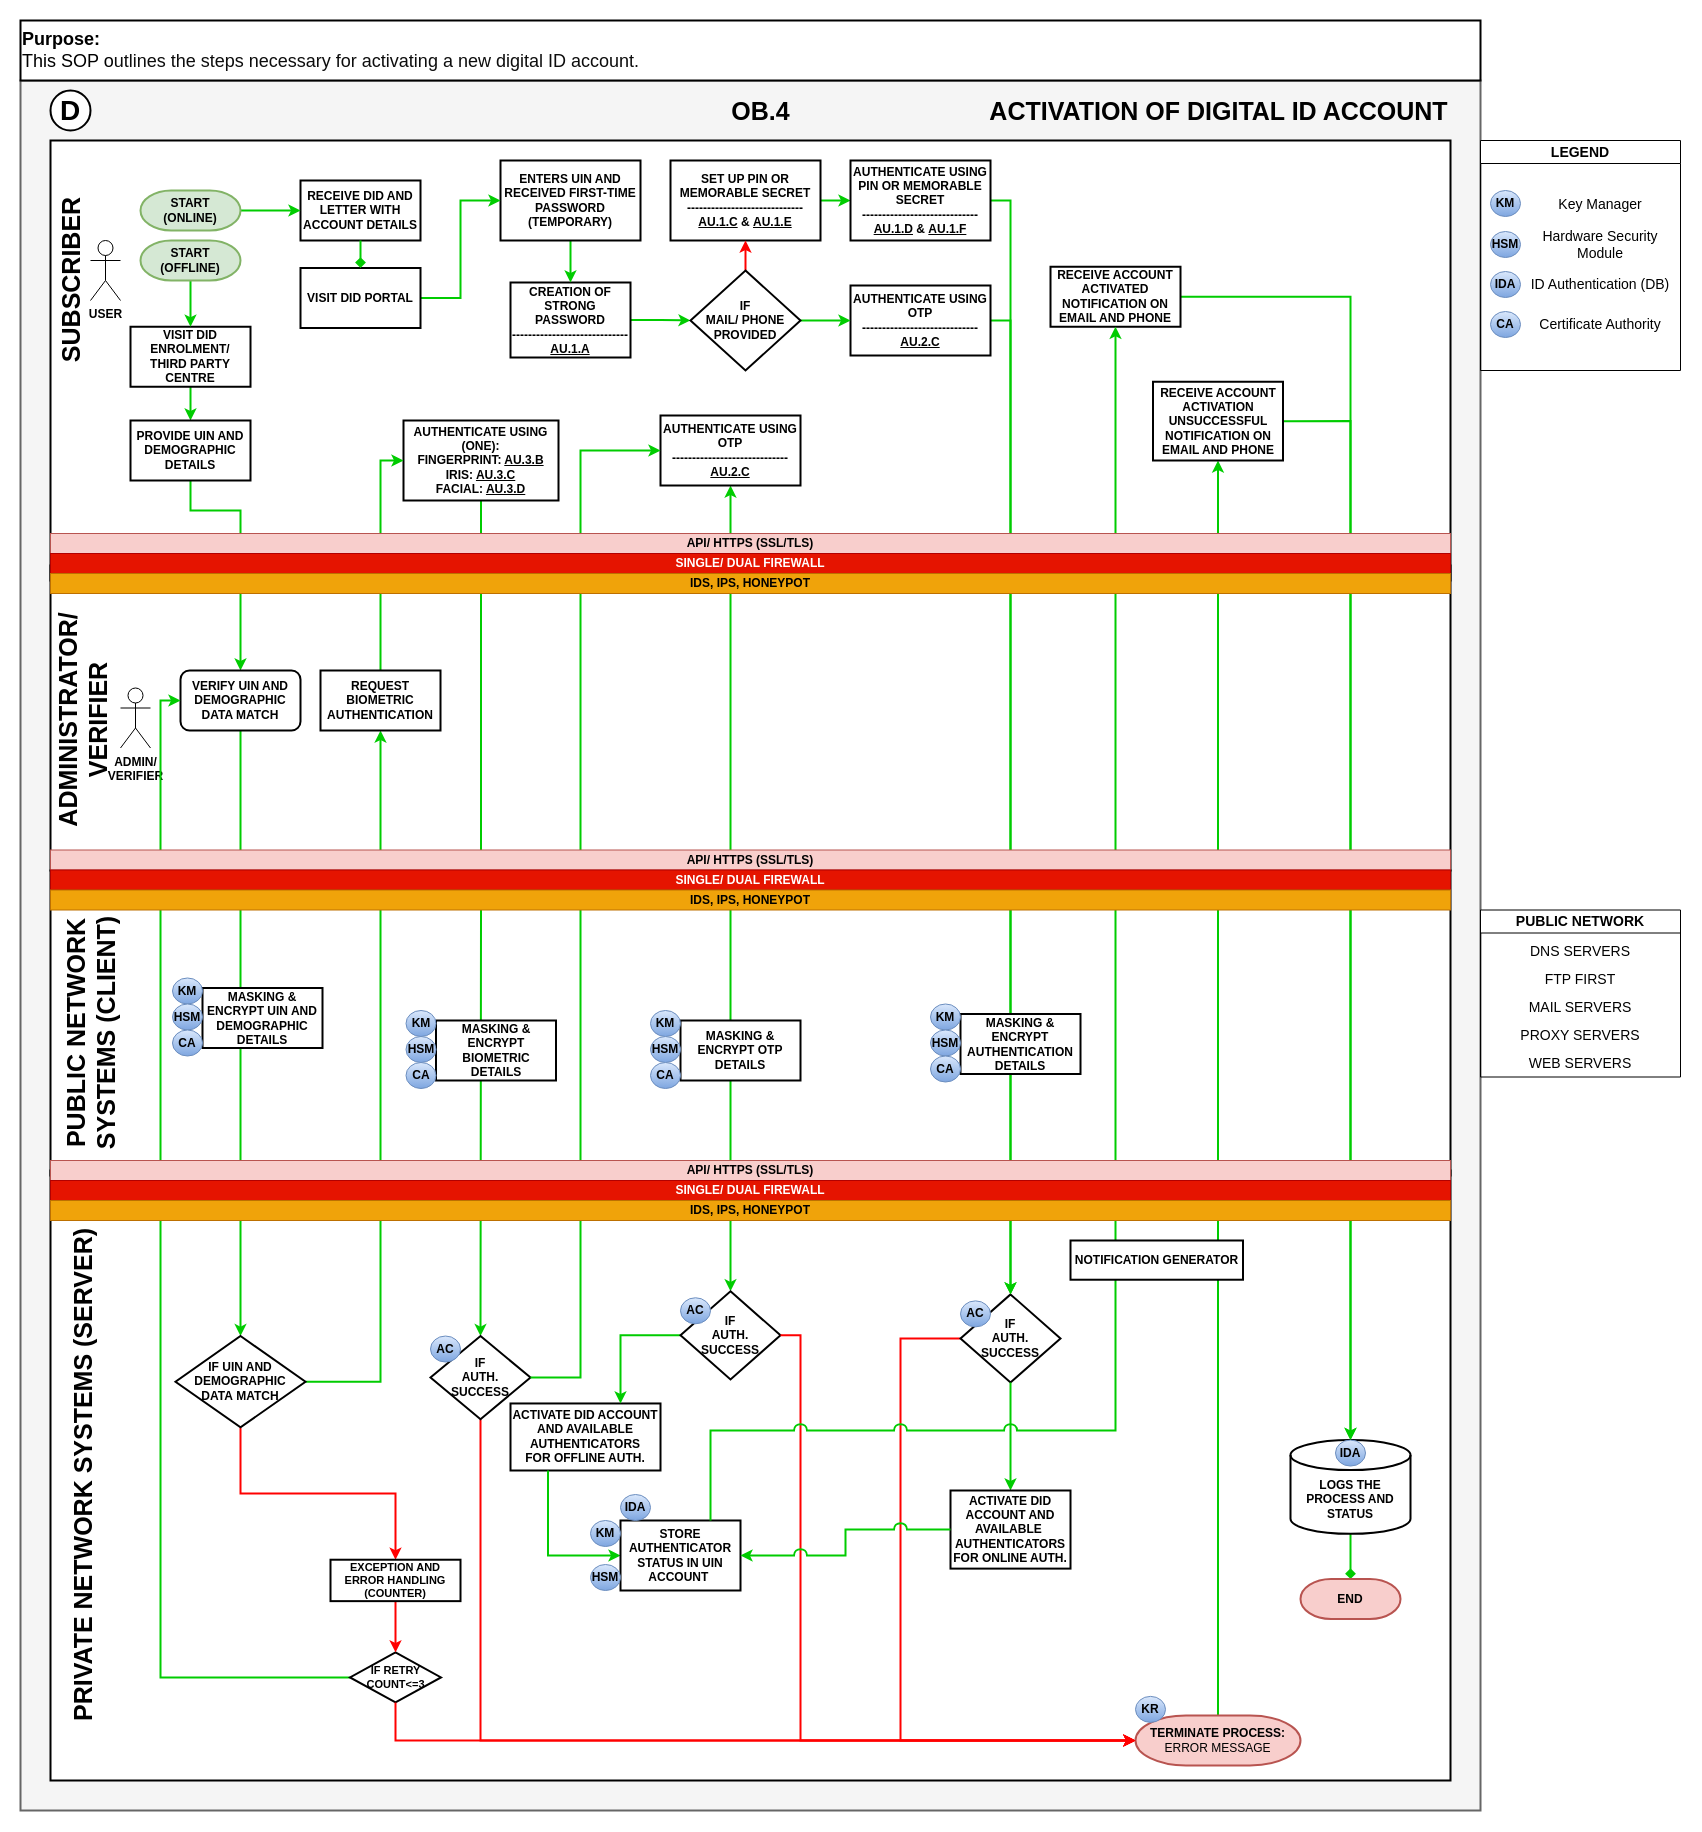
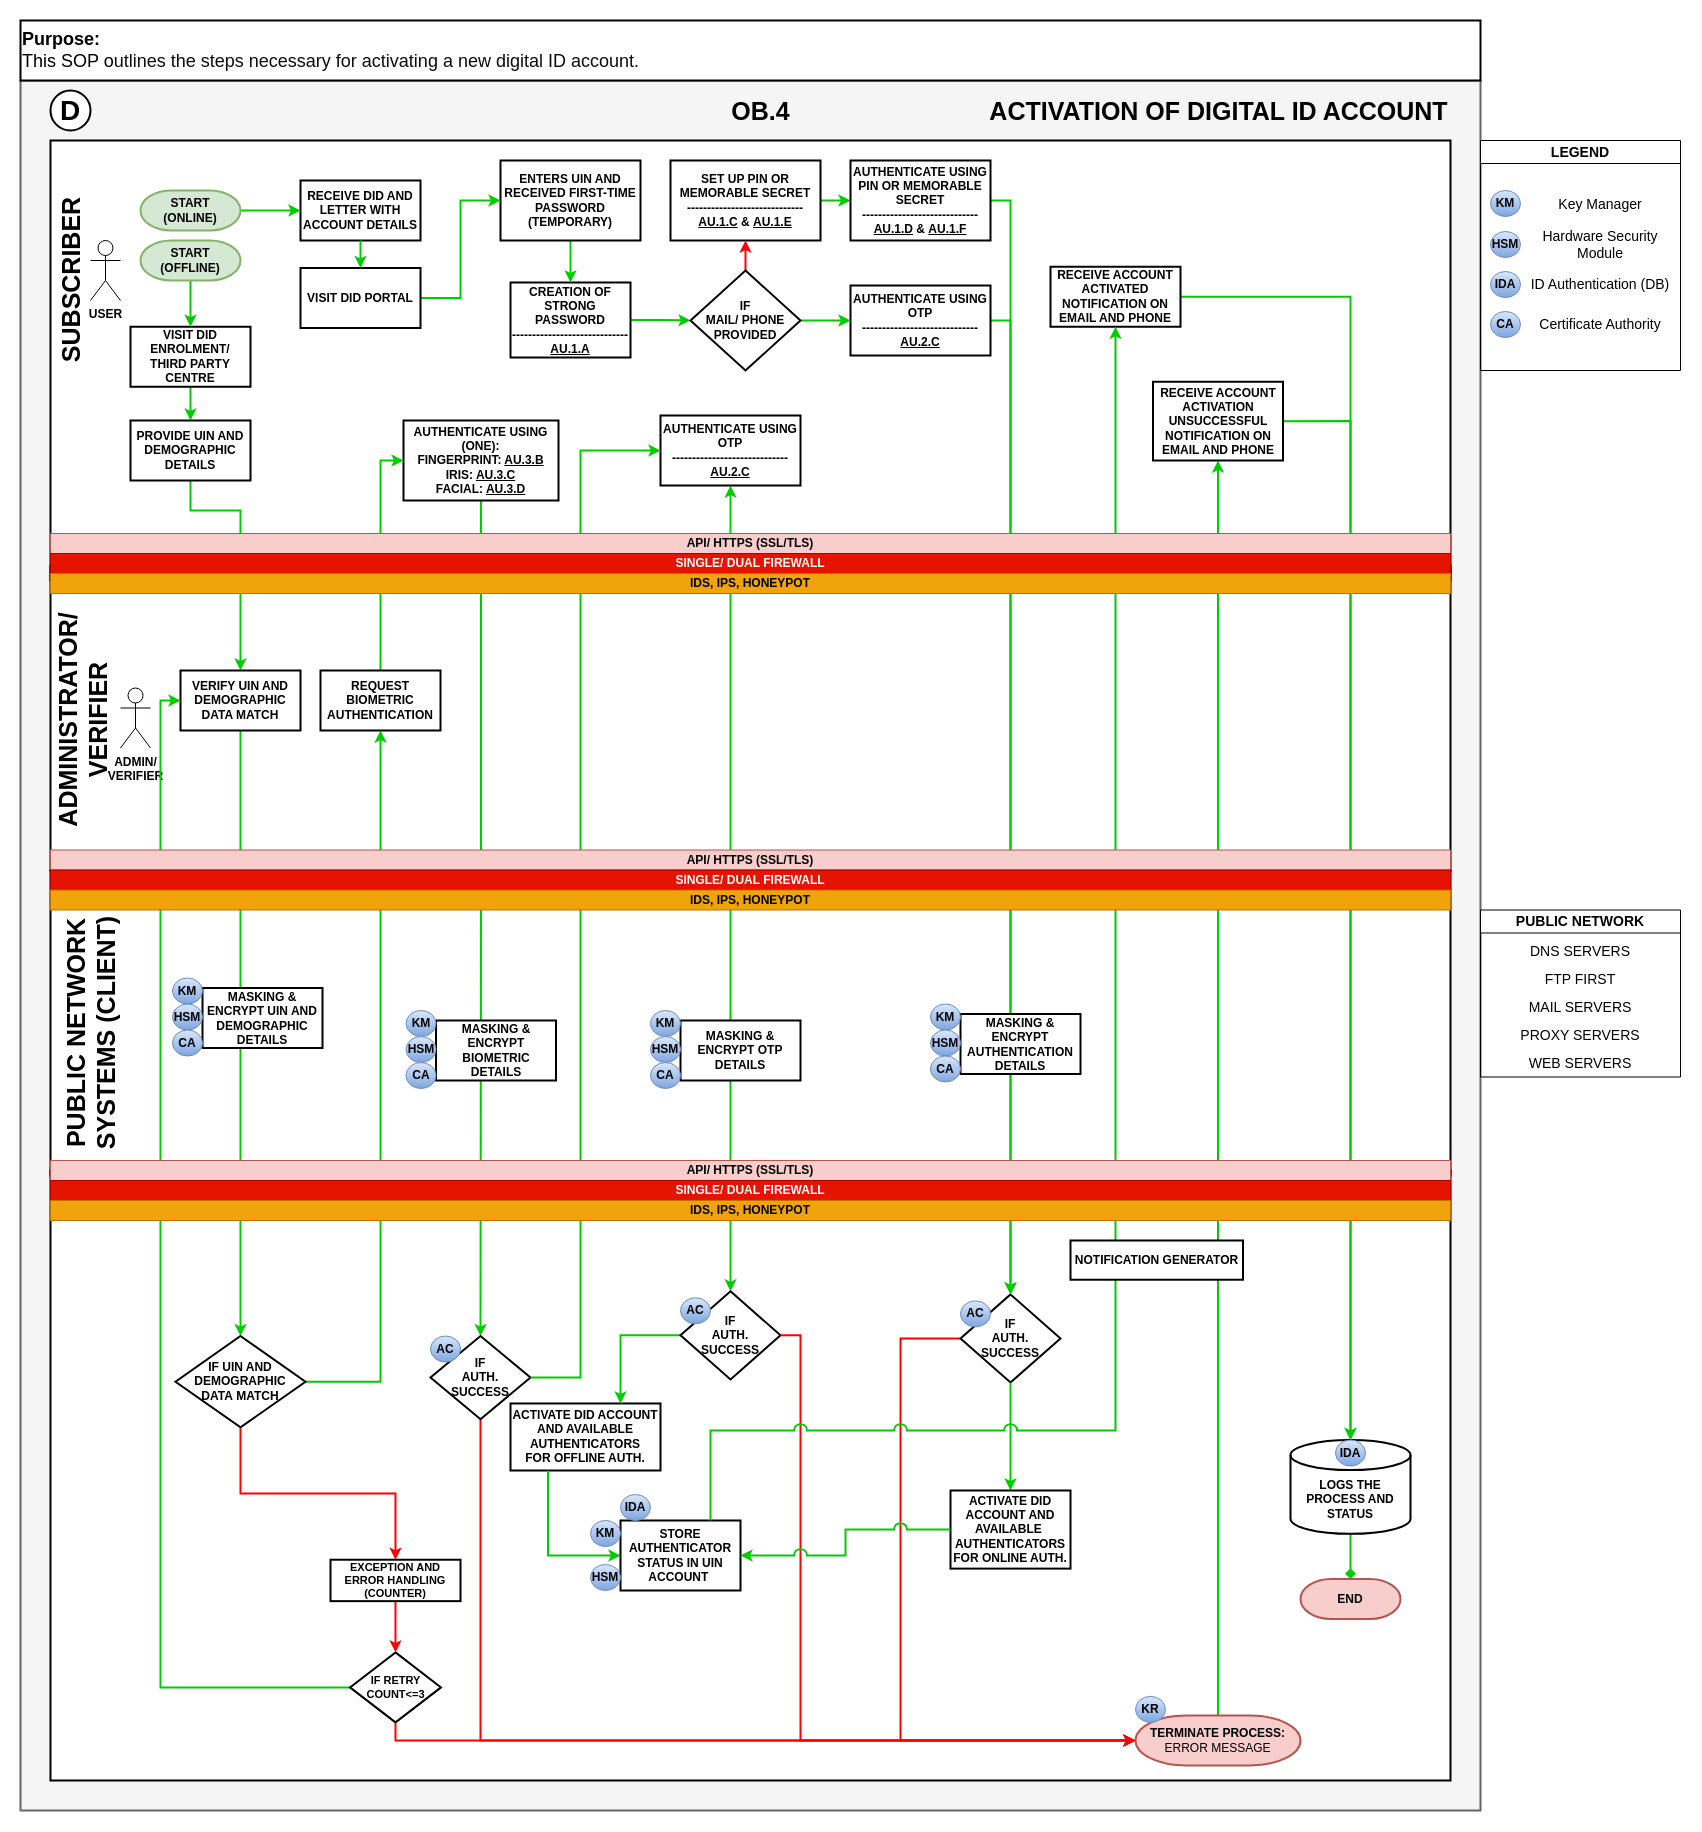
(361, 257) -> (361, 258)
(241, 701) -> (241, 701)
(83, 1476) -> none
(396, 1677) -> (396, 1687)
